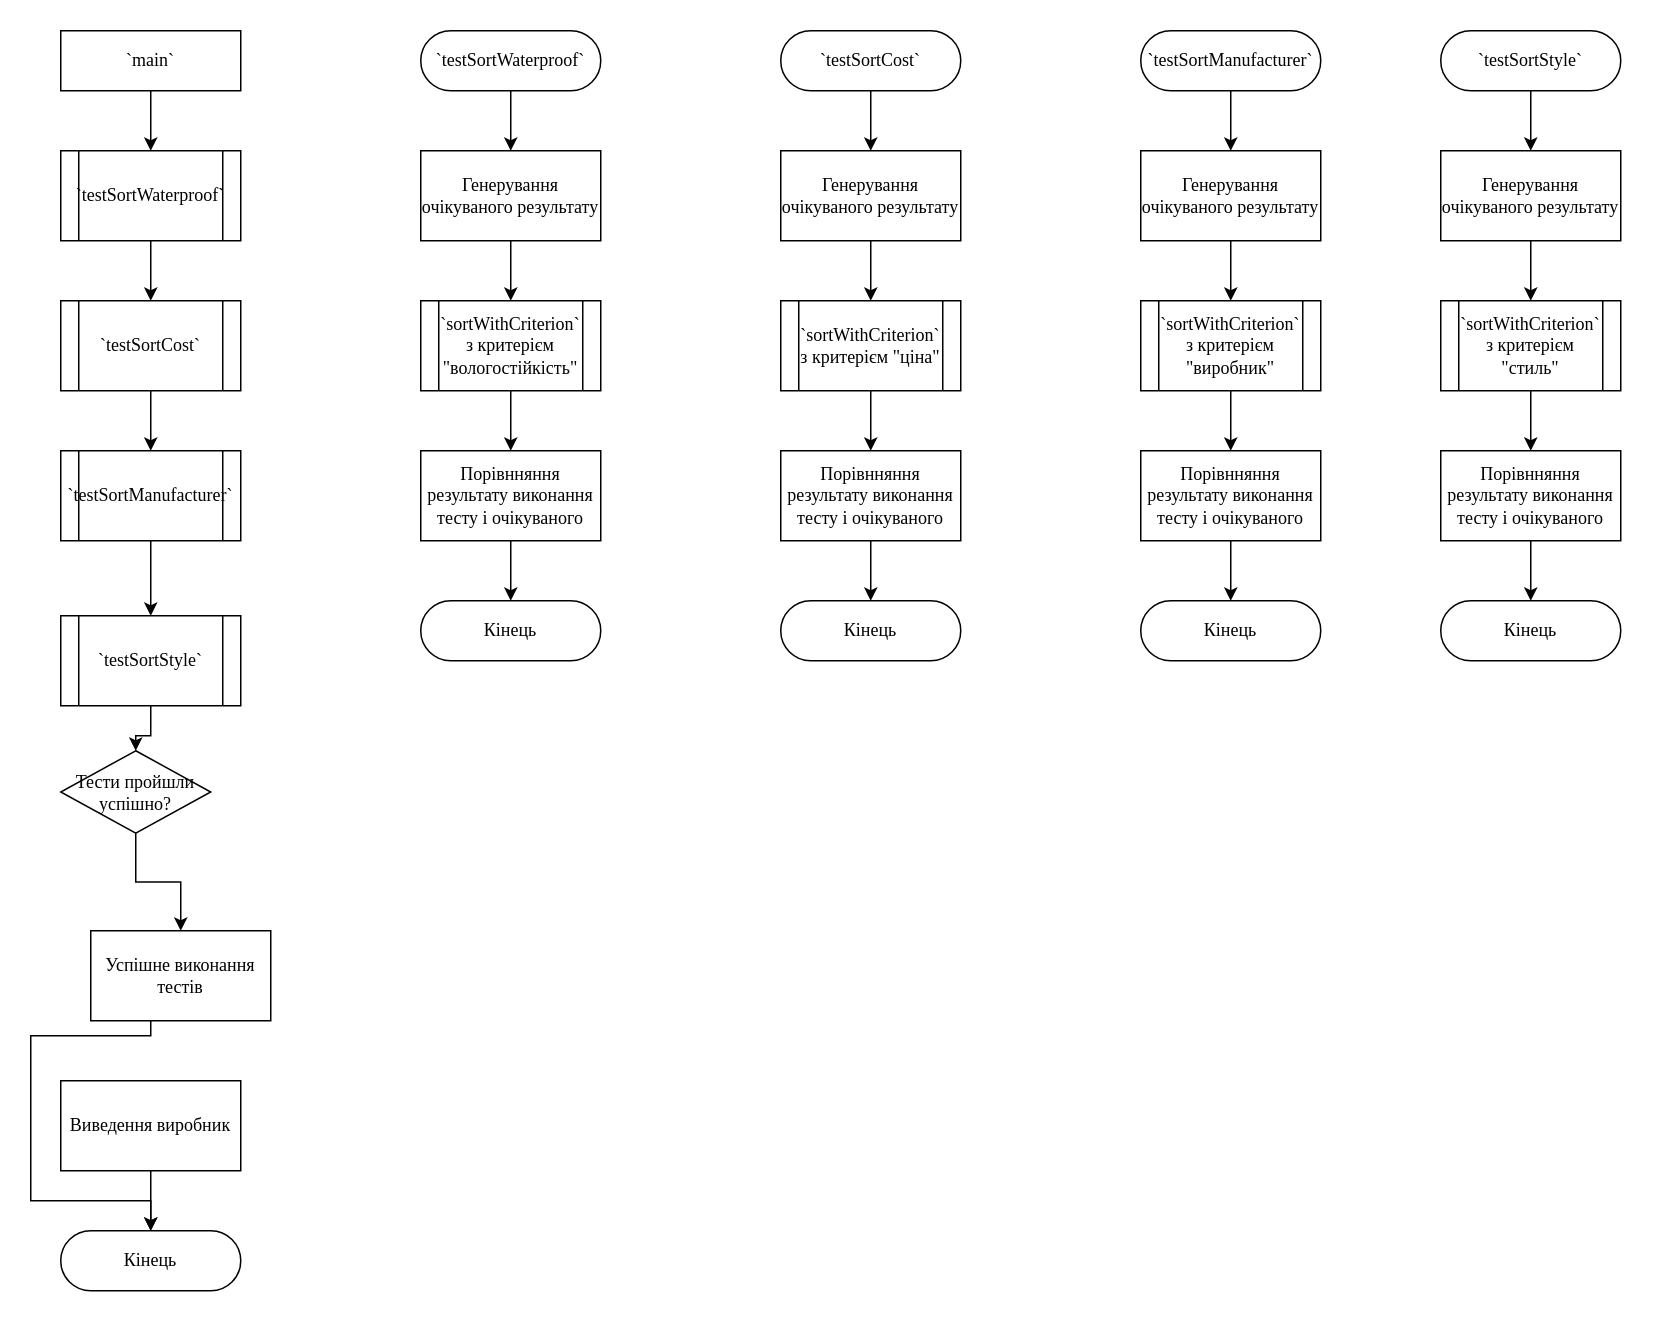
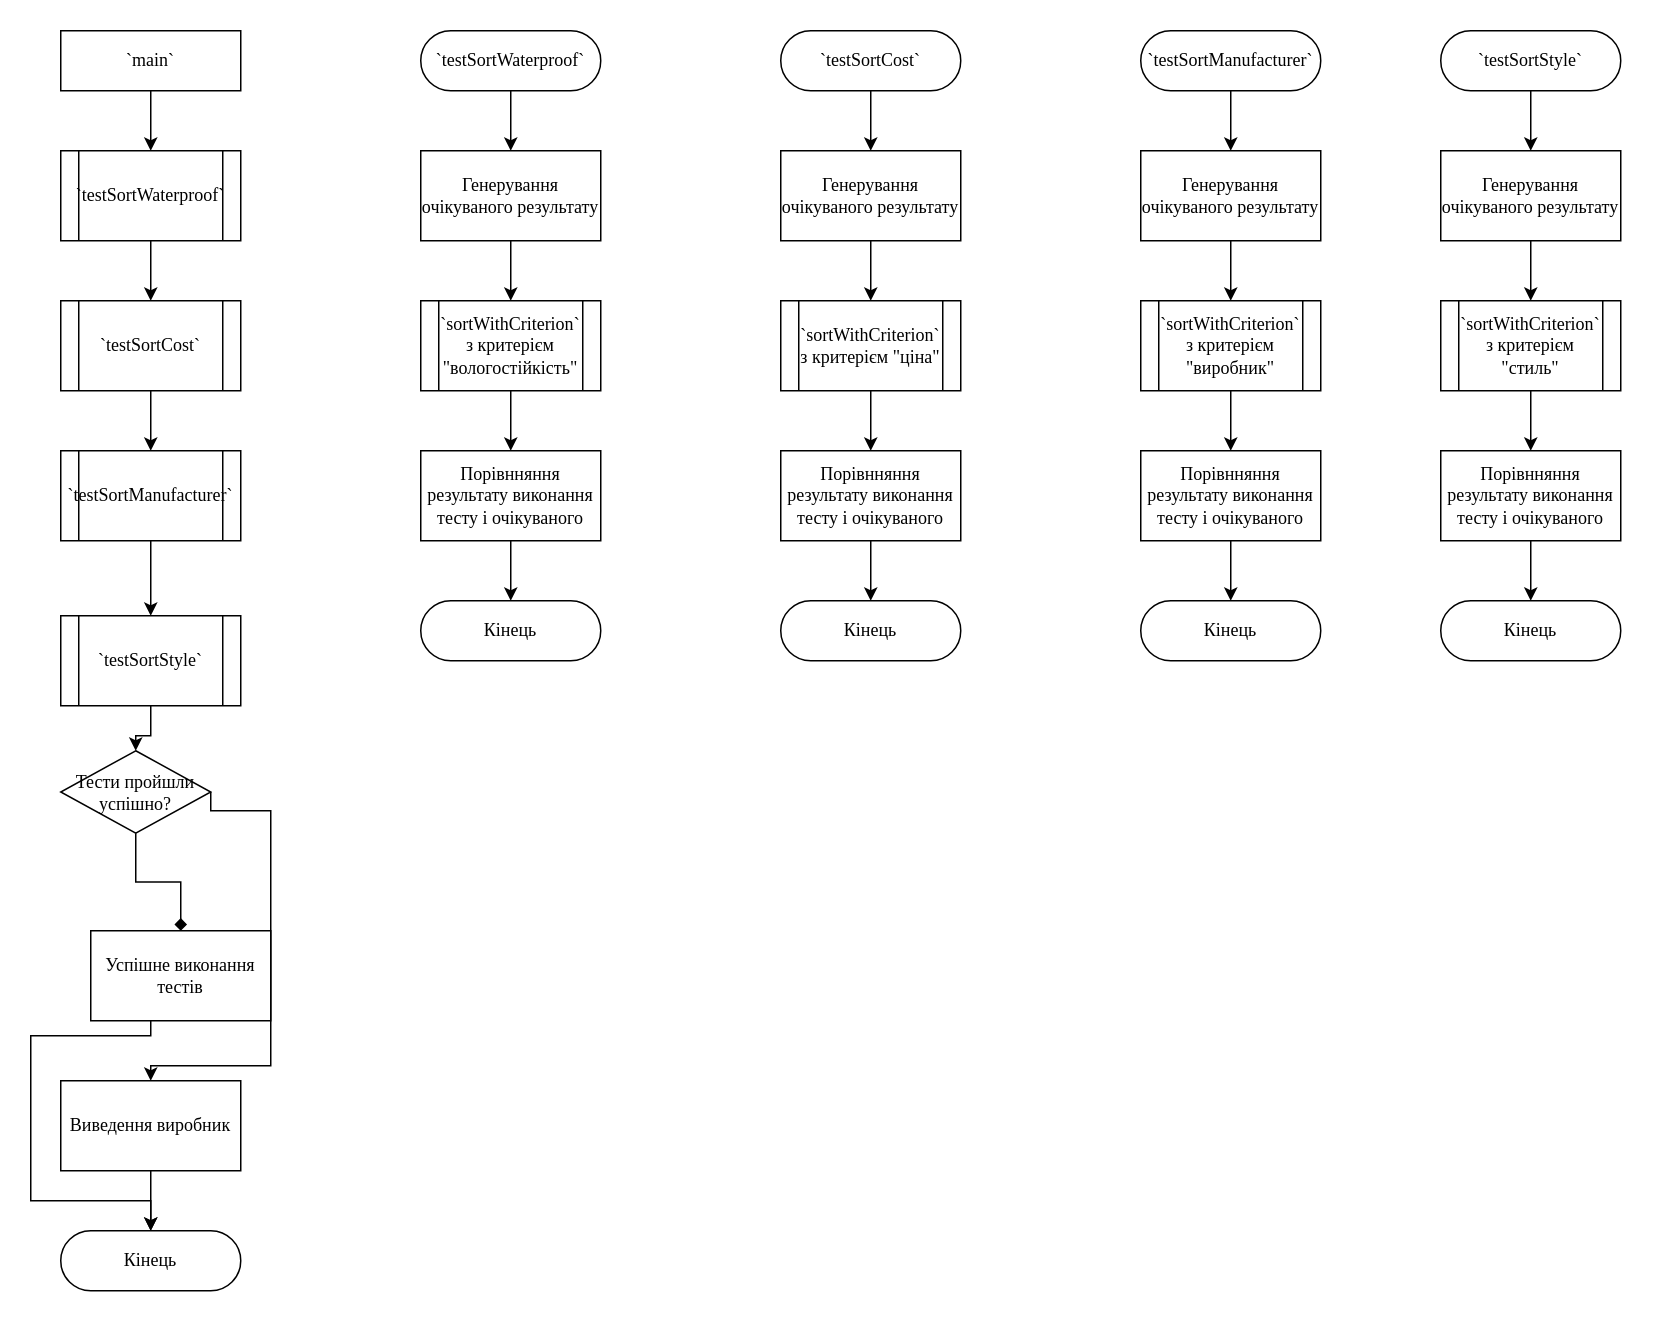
none -> (271, 832)
(181, 919) -> (181, 918)
